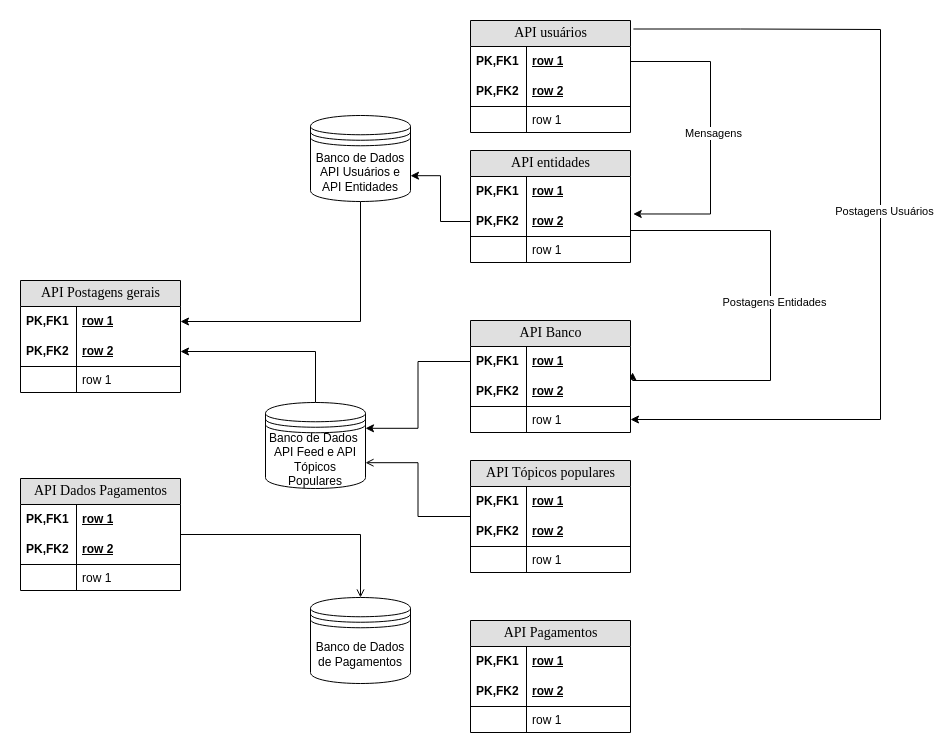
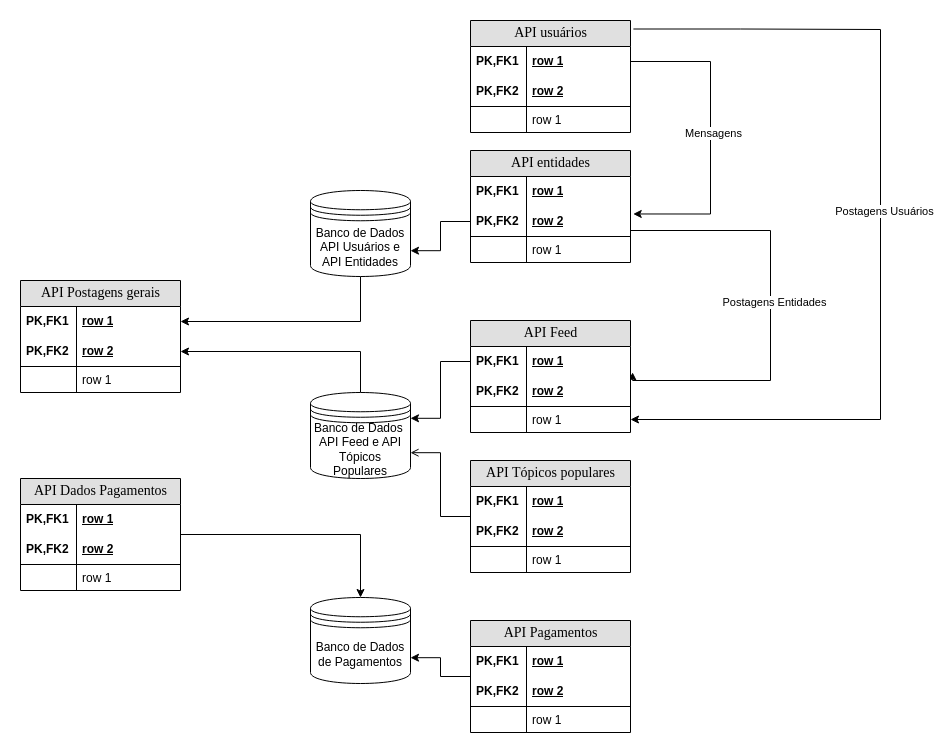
(361, 159) -> (361, 234)
(551, 334) -> (551, 334)
(316, 446) -> (361, 436)
(361, 591) -> (361, 589)
none -> (441, 670)
